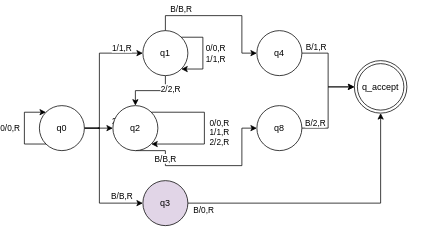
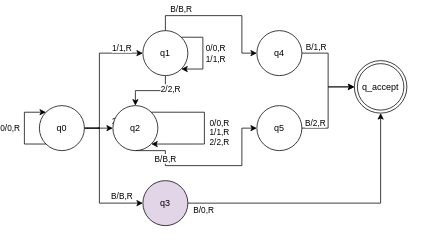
(279, 128) -> (279, 128)
